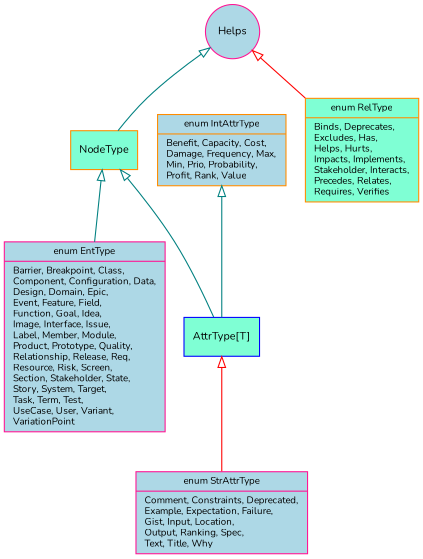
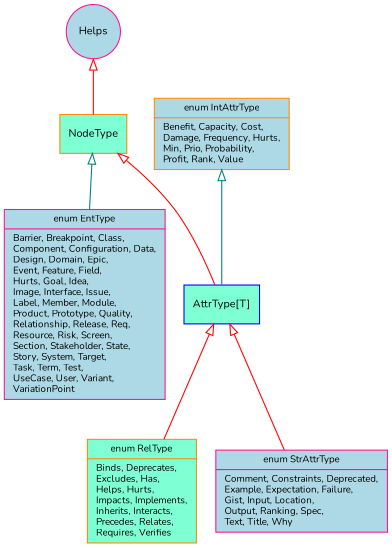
(283, 78) -> (187, 387)
(157, 89) -> (93, 92)
(222, 154) -> (222, 138)
(362, 170) -> (135, 511)
(176, 244) -> (179, 216)
(58, 314) -> (51, 281)
